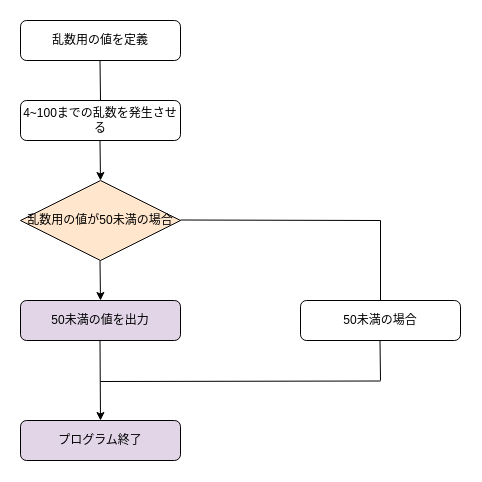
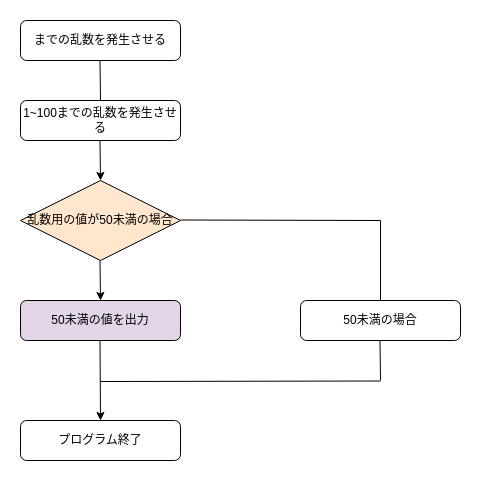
(101, 41) -> (101, 41)
(101, 121) -> (101, 121)
(101, 441) -> (101, 441)
